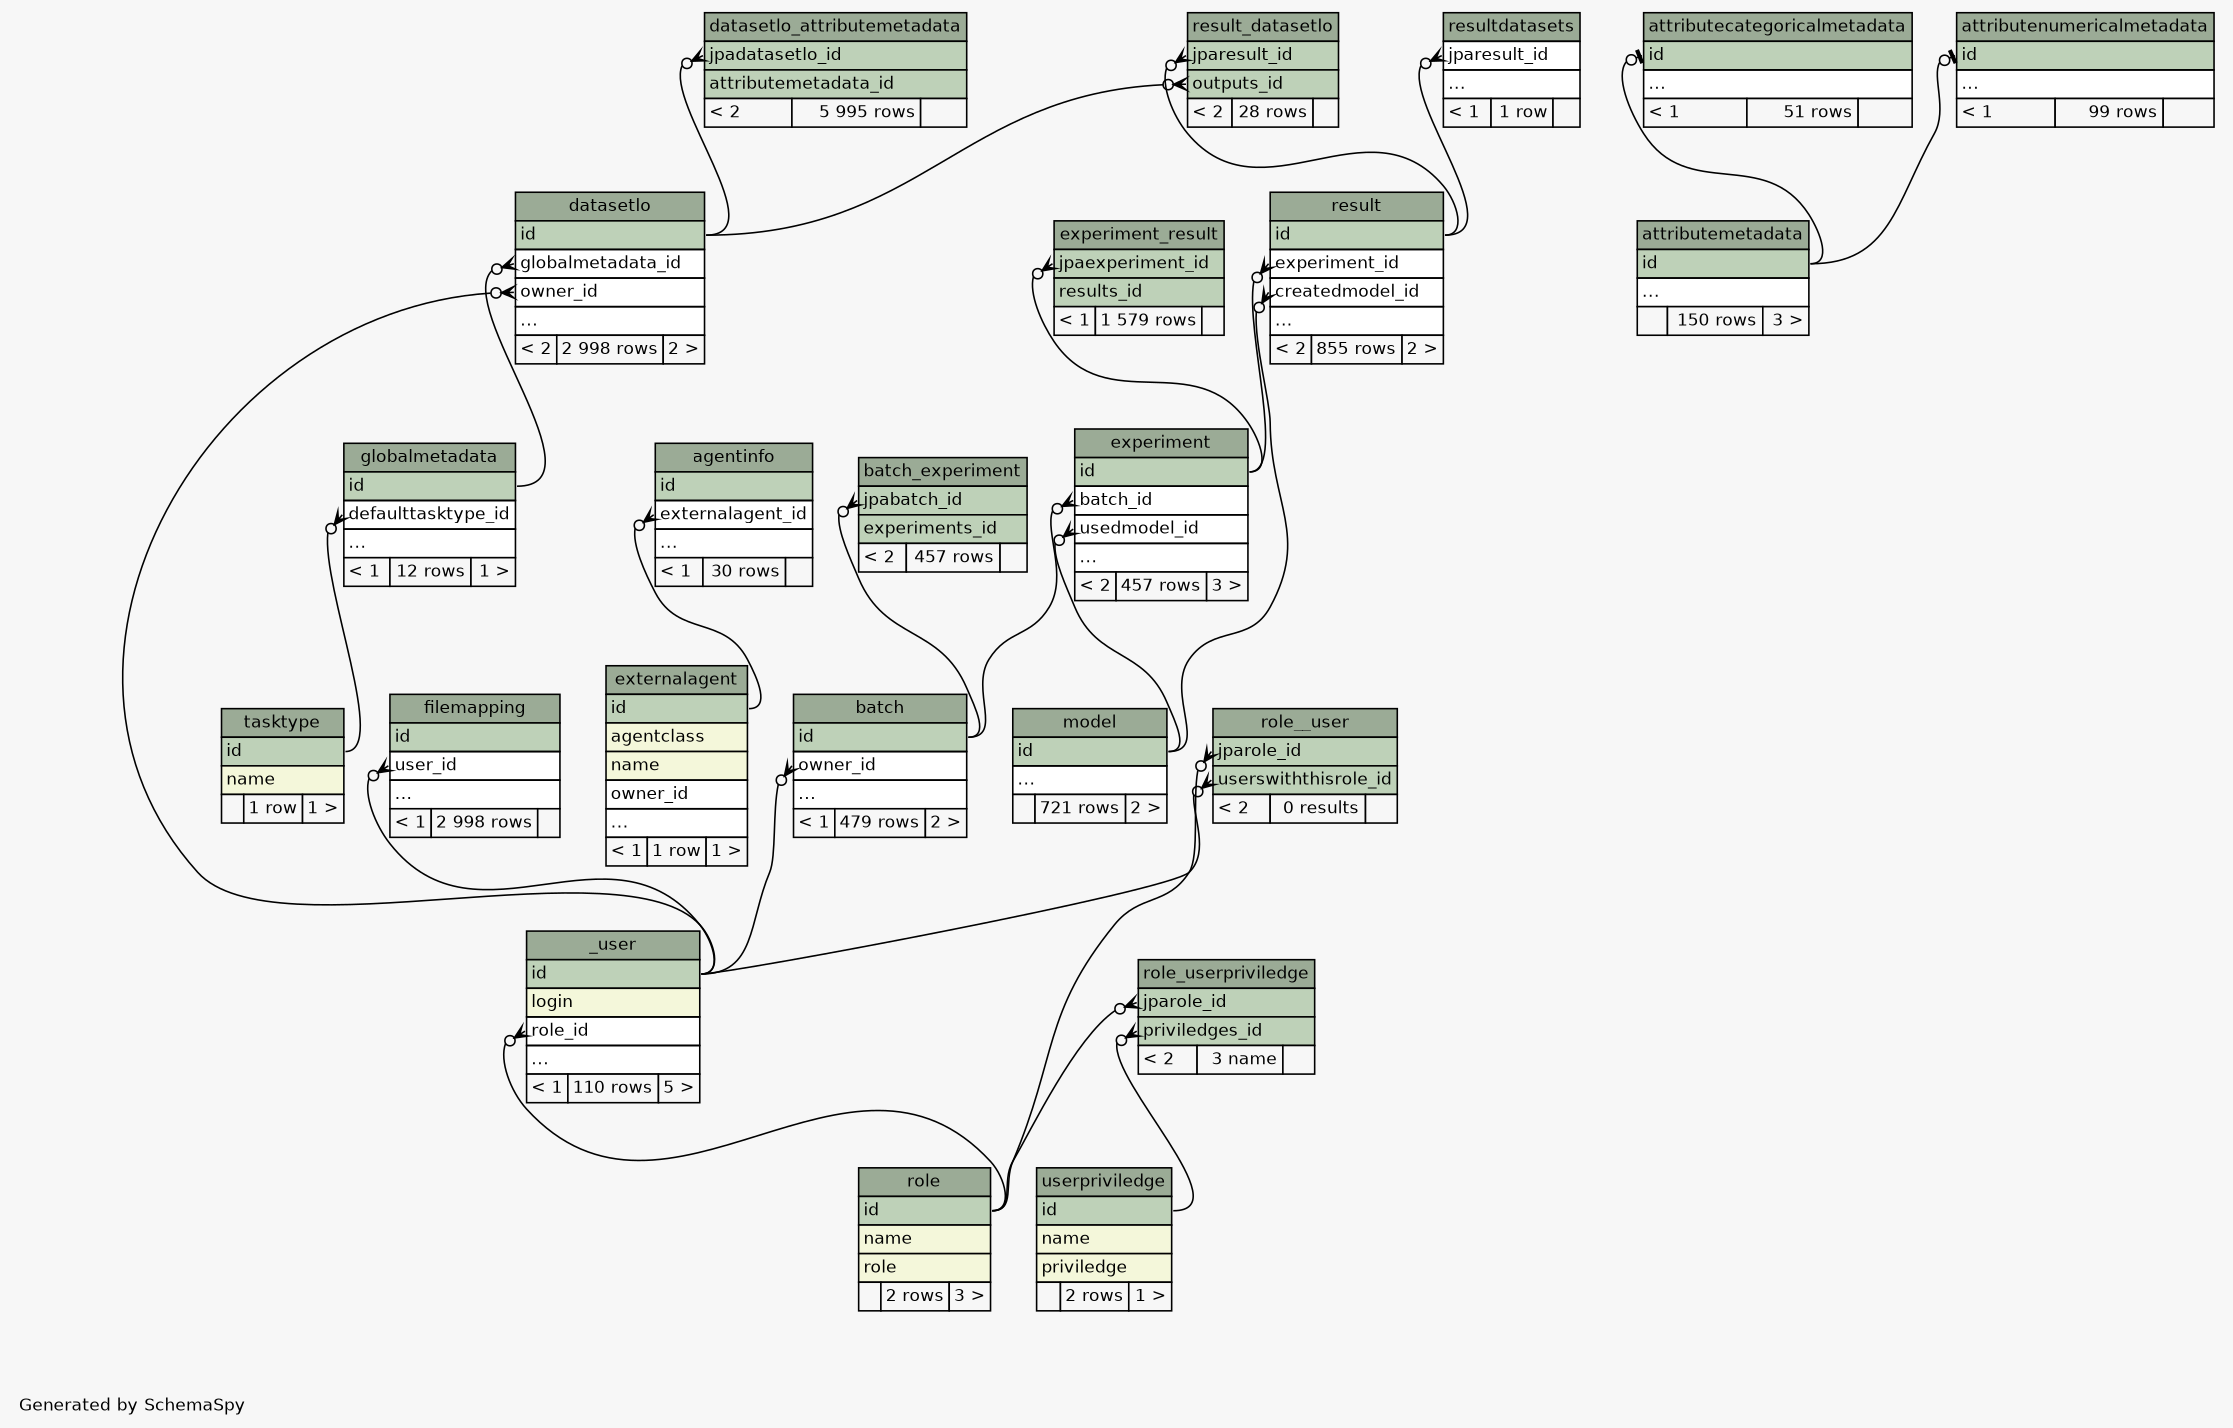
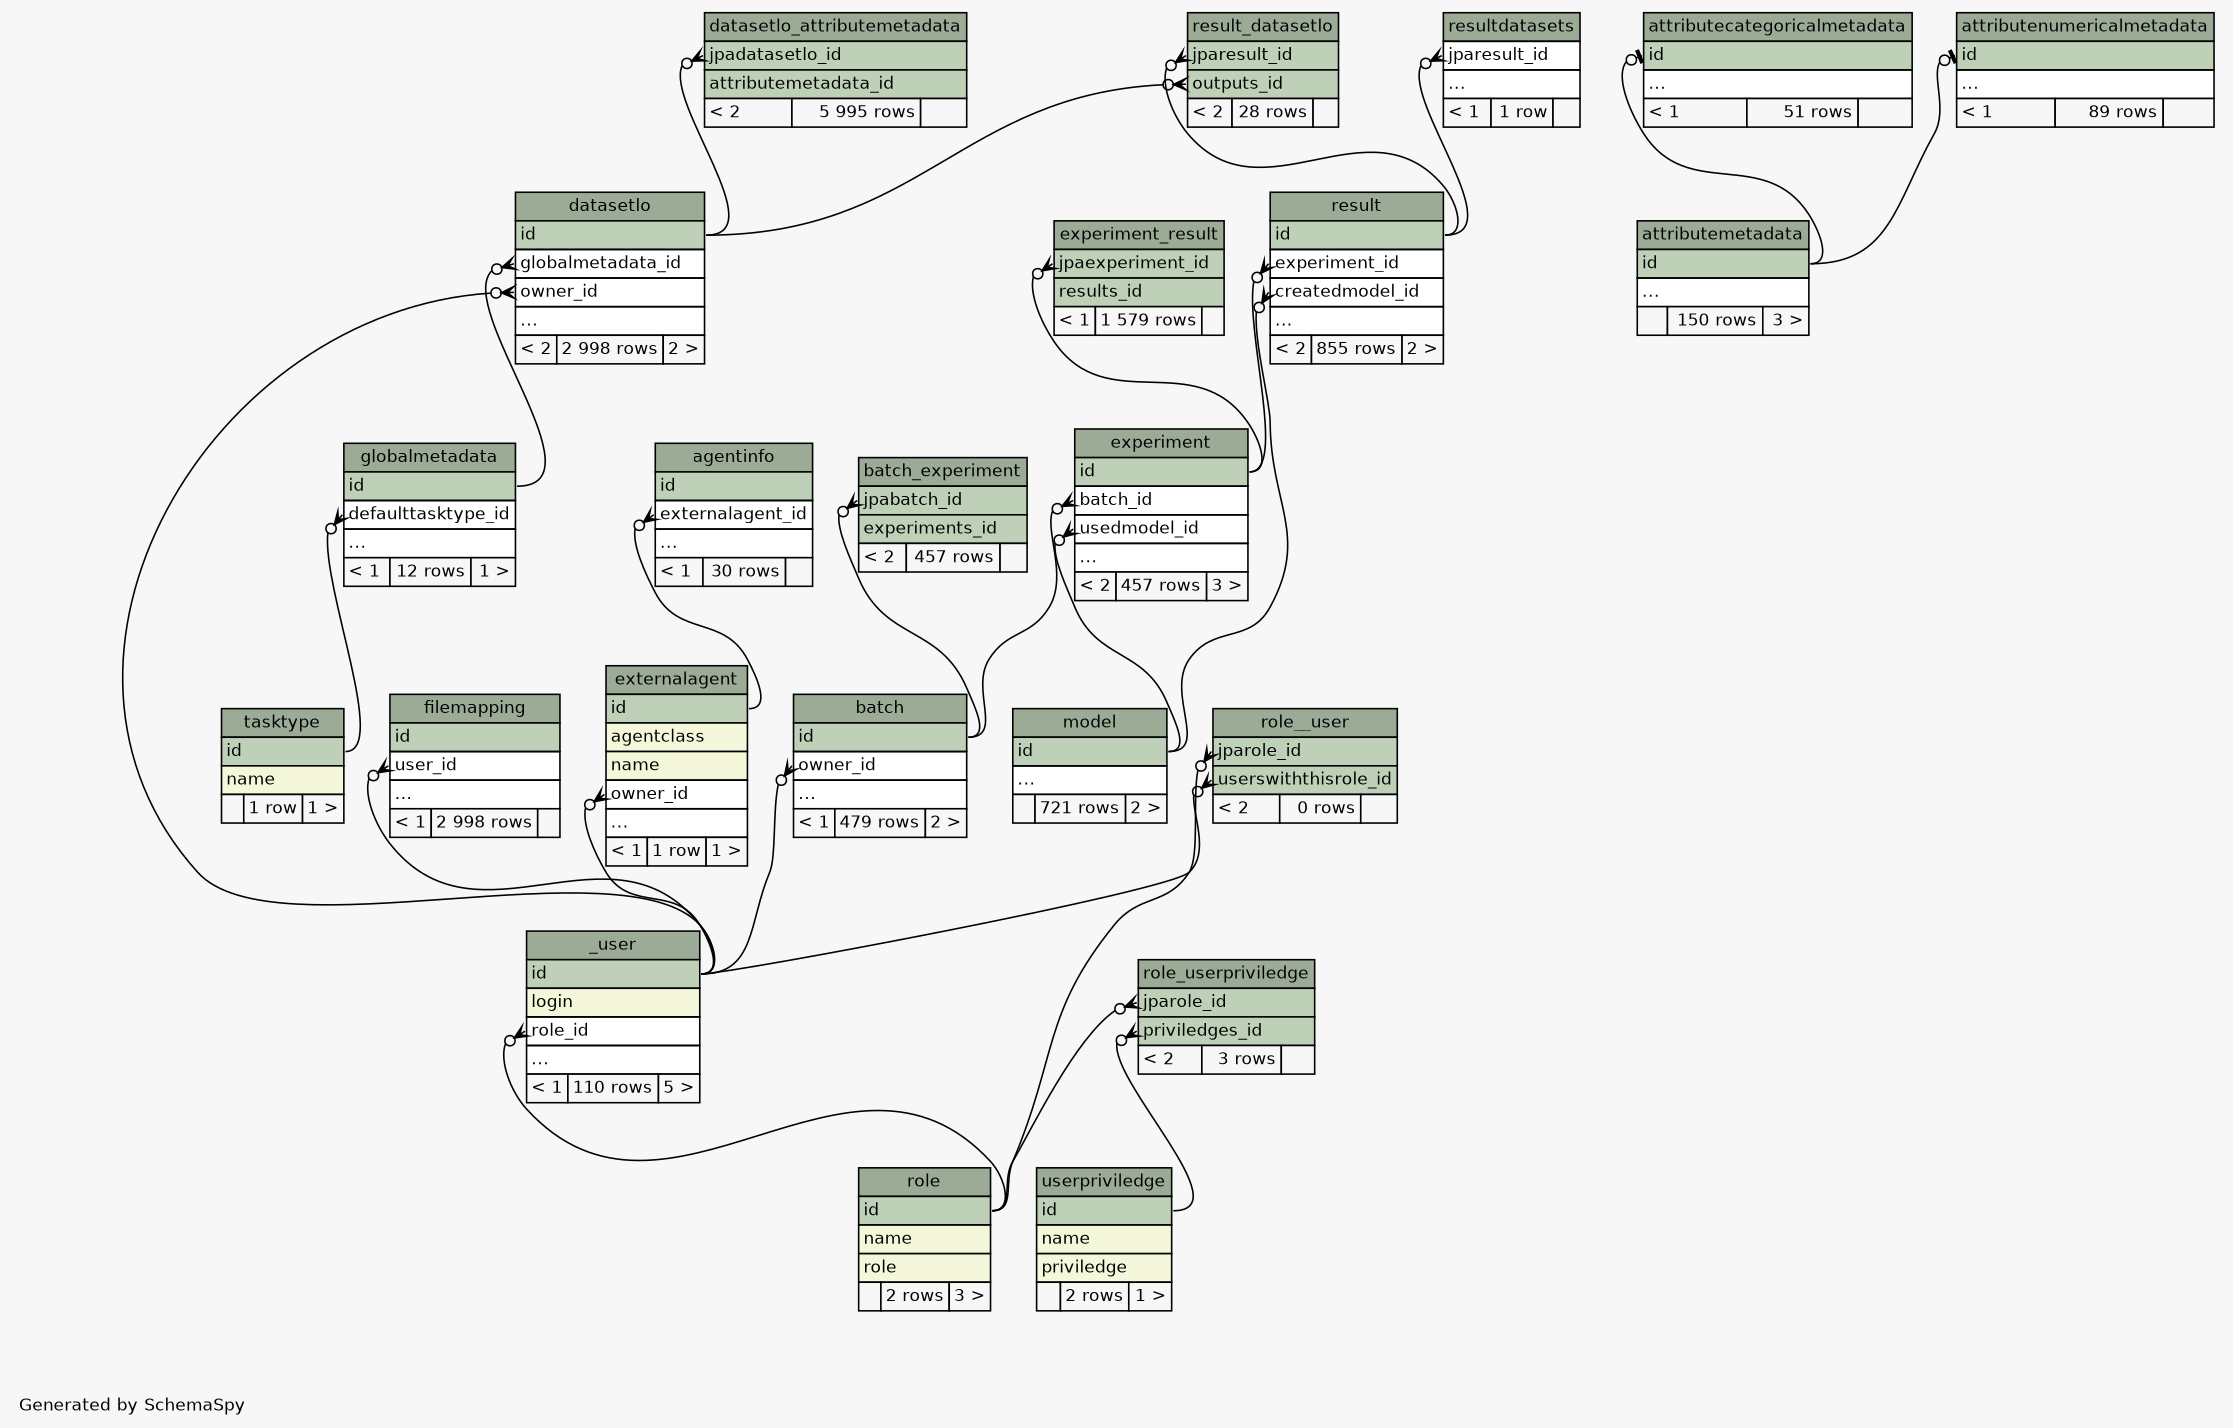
(2123, 112) -> (2123, 112)
(1322, 808) -> (1327, 808)
none -> (605, 870)
(1245, 1059) -> (1247, 1059)
